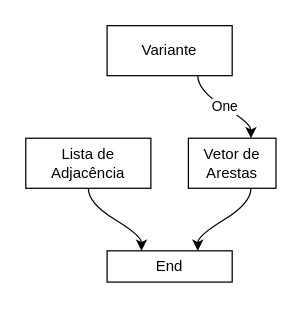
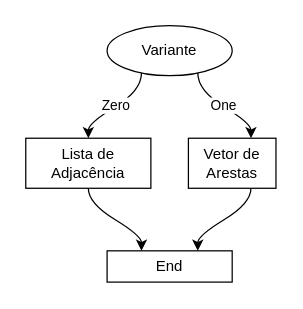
(169, 51) -> (169, 51)
none -> (119, 104)
